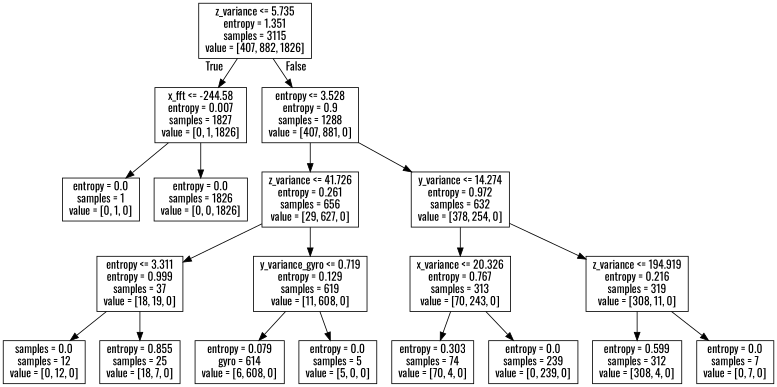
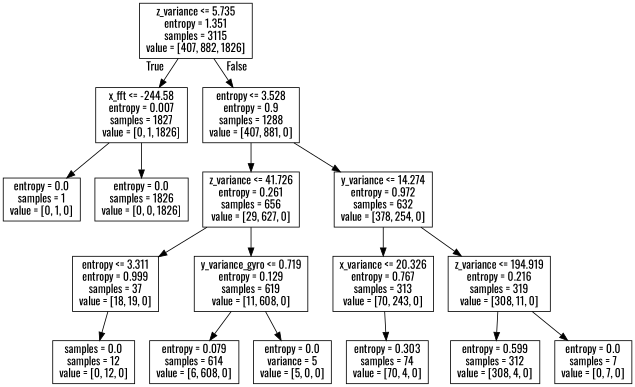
(140, 362) -> none
(240, 362) -> (194, 362)
(338, 362) -> (292, 362)
(533, 362) -> none
